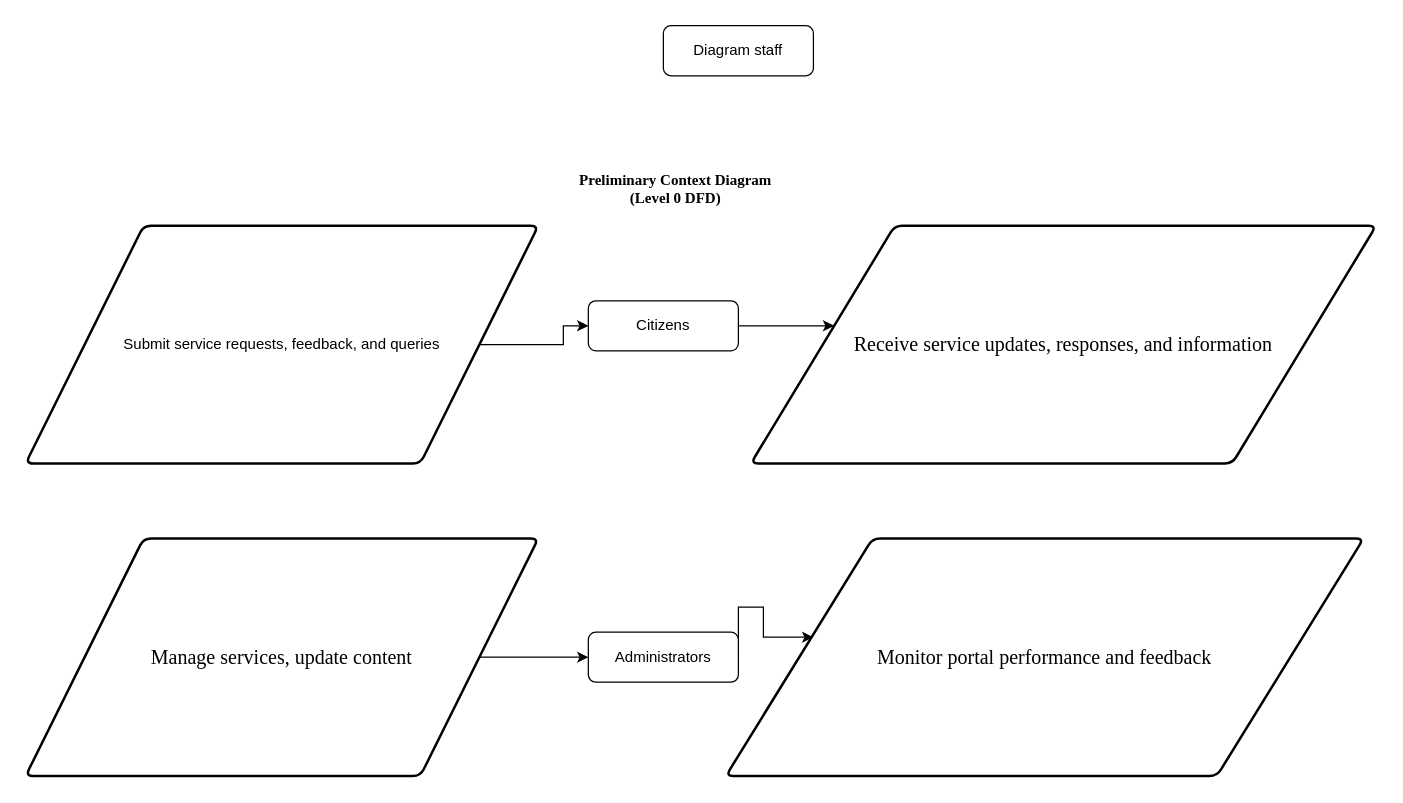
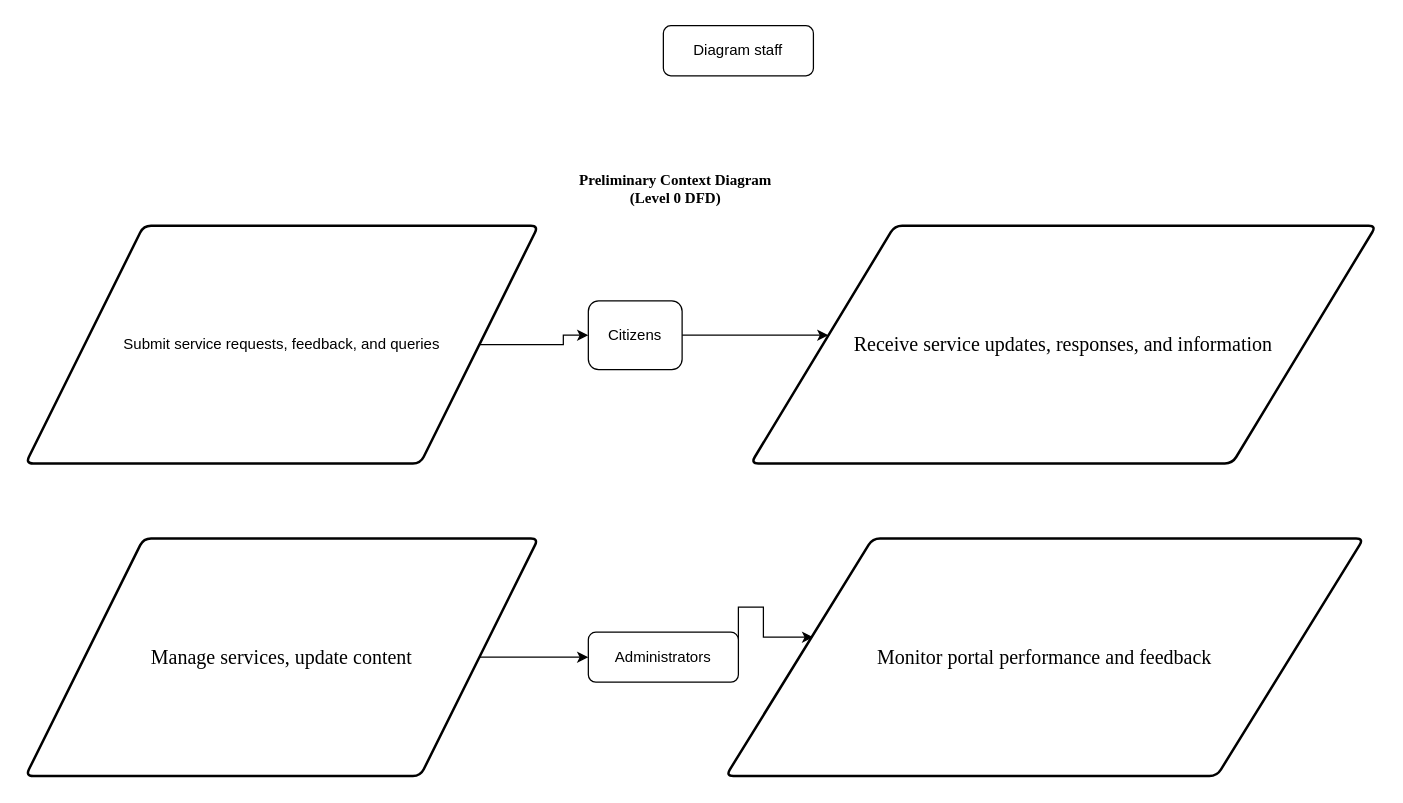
(663, 326) -> (635, 335)
